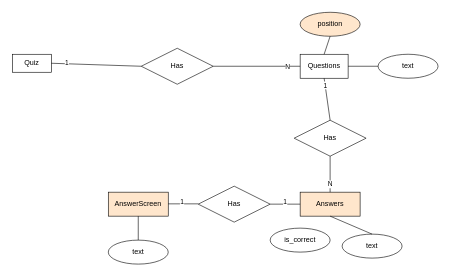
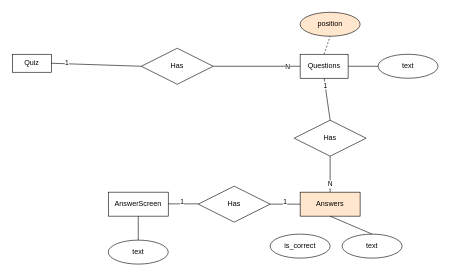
(327, 45) -> (327, 45)
(138, 204) -> (138, 204)
(300, 240) -> (300, 246)
